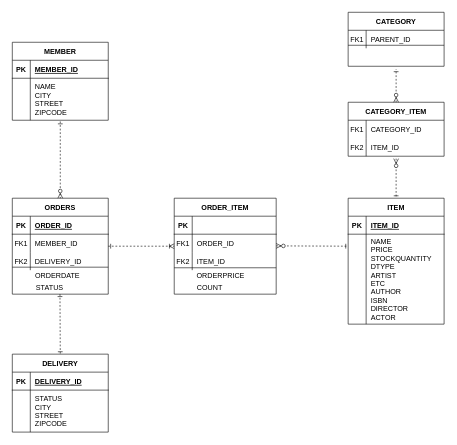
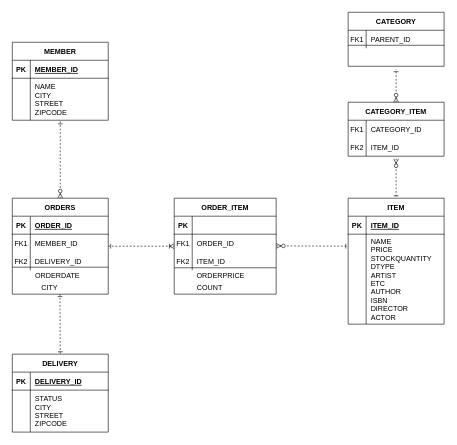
(50, 288) -> (50, 288)
